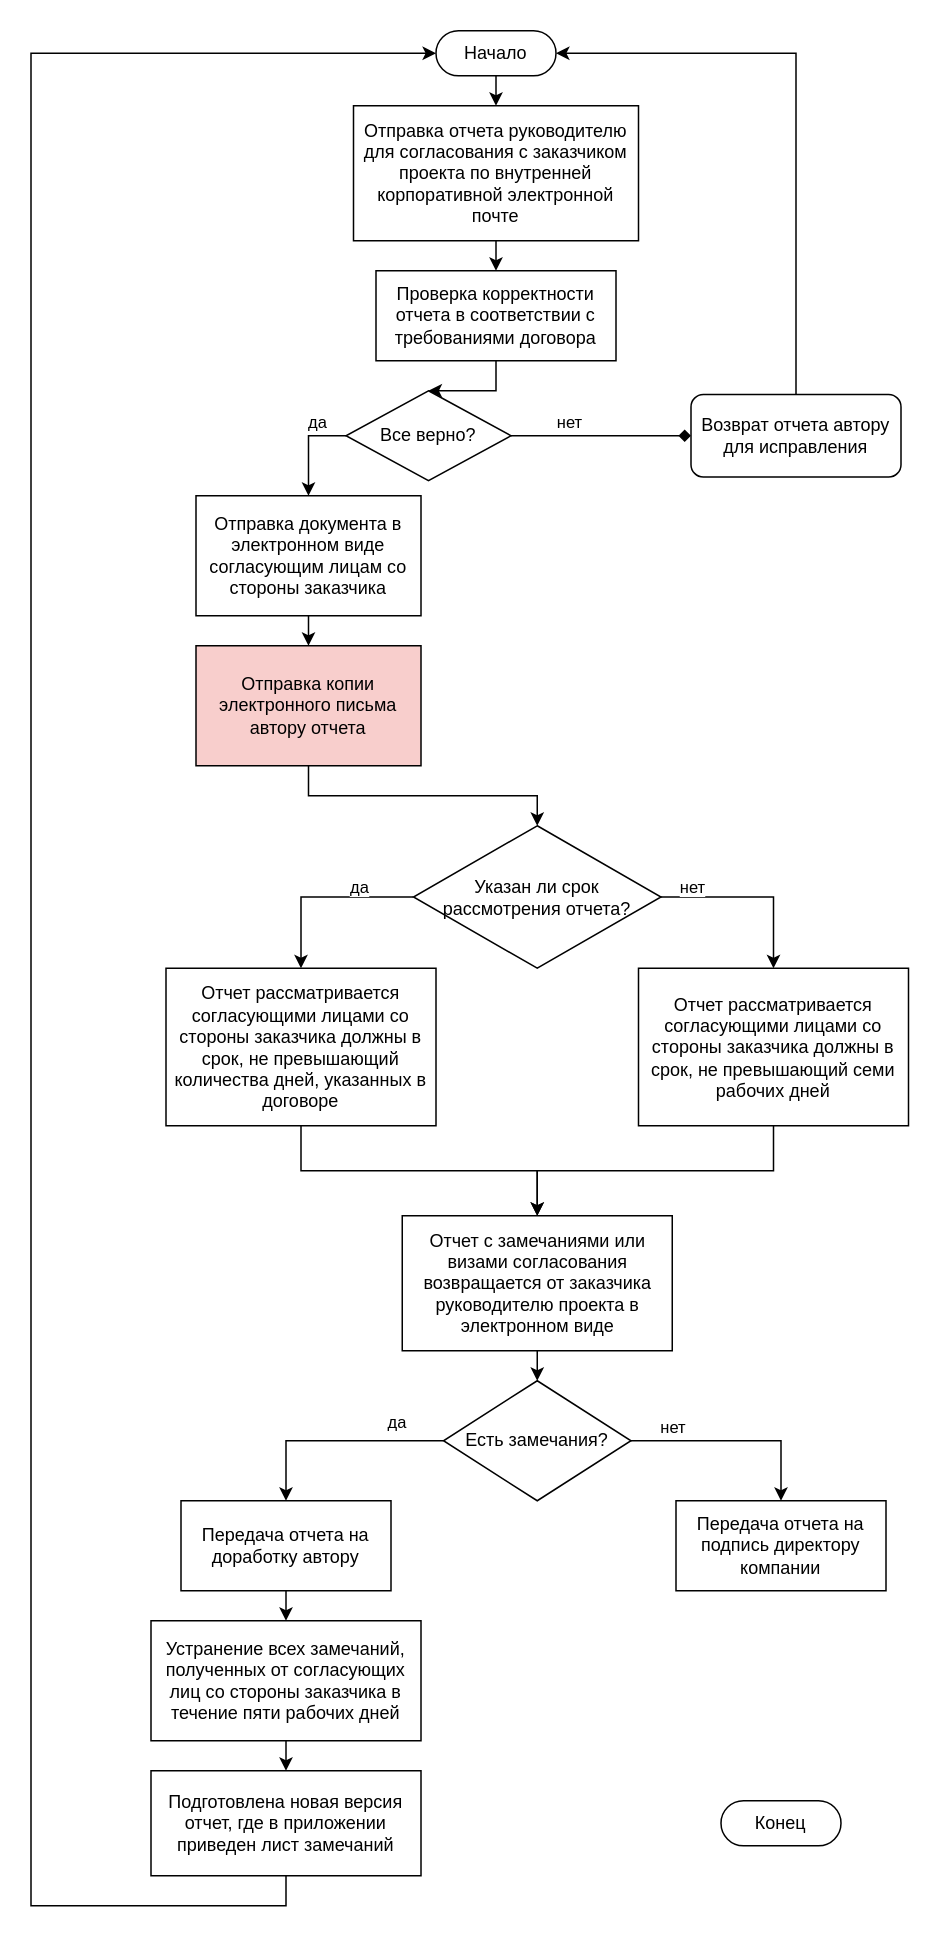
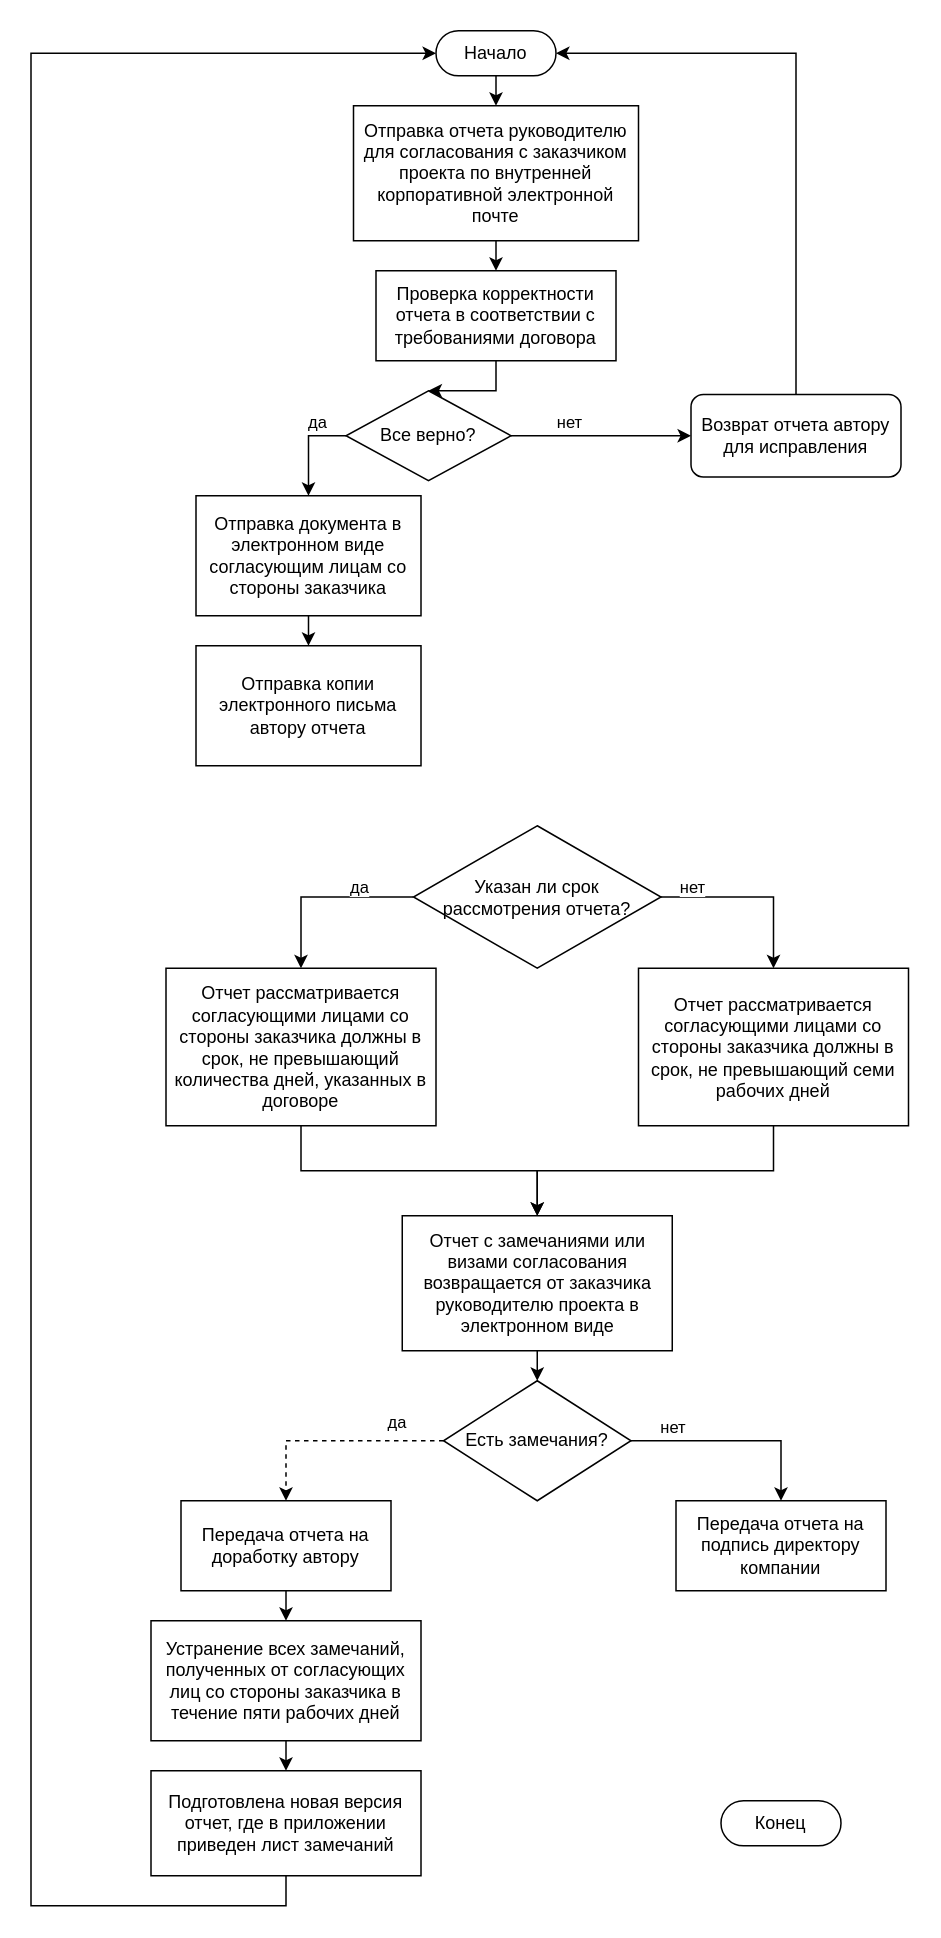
(678, 436) -> (679, 436)
(308, 706) -> (308, 706)
(418, 796) -> none
(338, 1441) -> (338, 1441)
